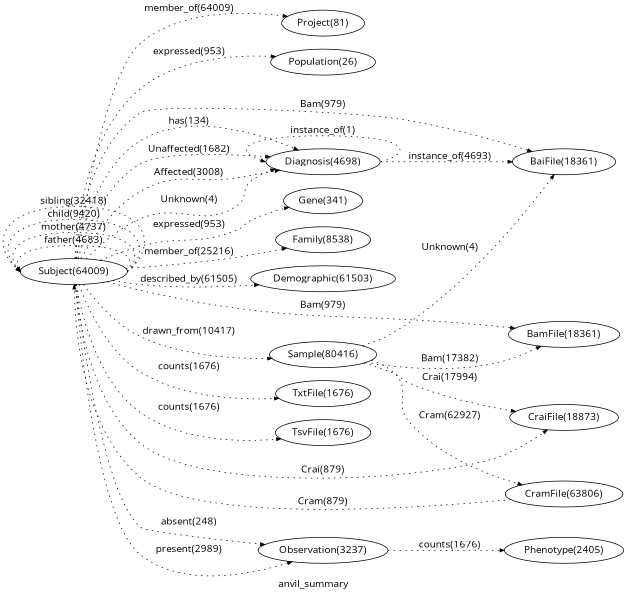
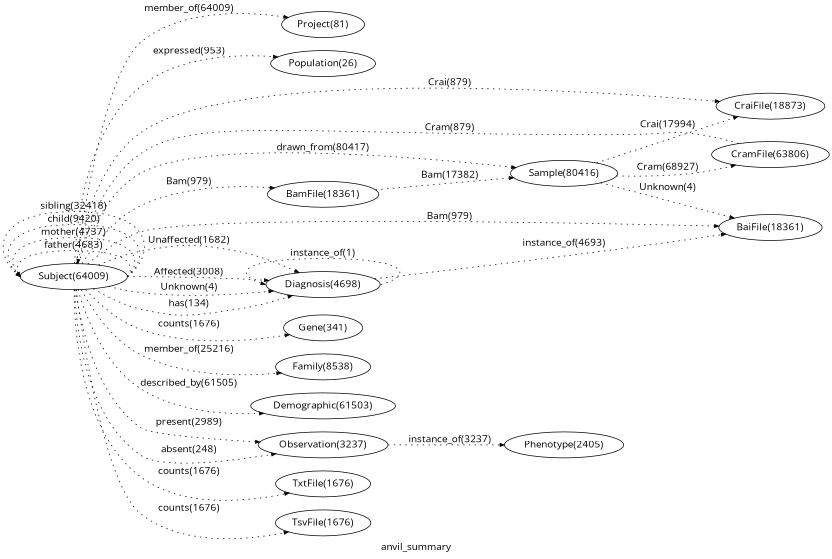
(189, 224) -> (189, 324)
(189, 331) -> (323, 148)
(453, 368) -> (442, 184)
(450, 416) -> (668, 167)
(450, 545) -> (450, 439)
